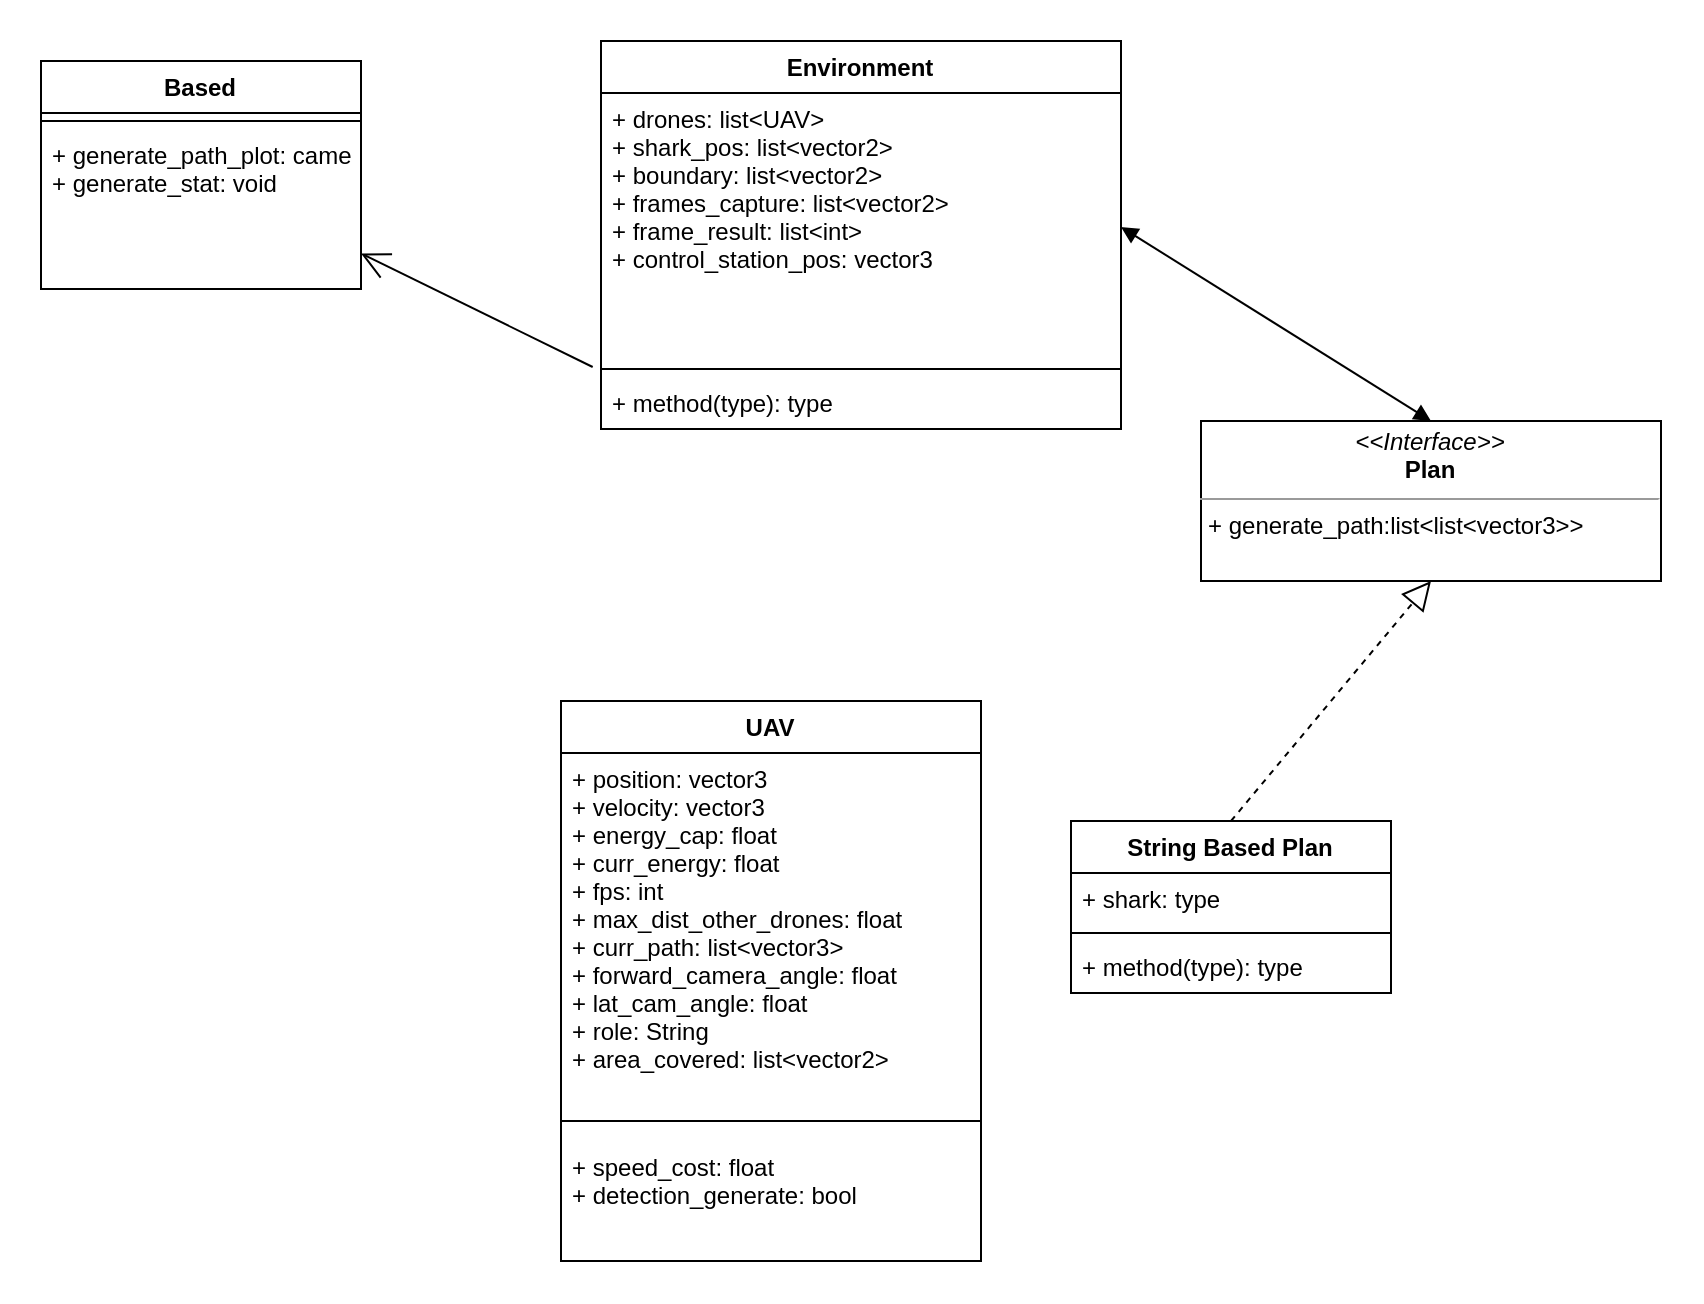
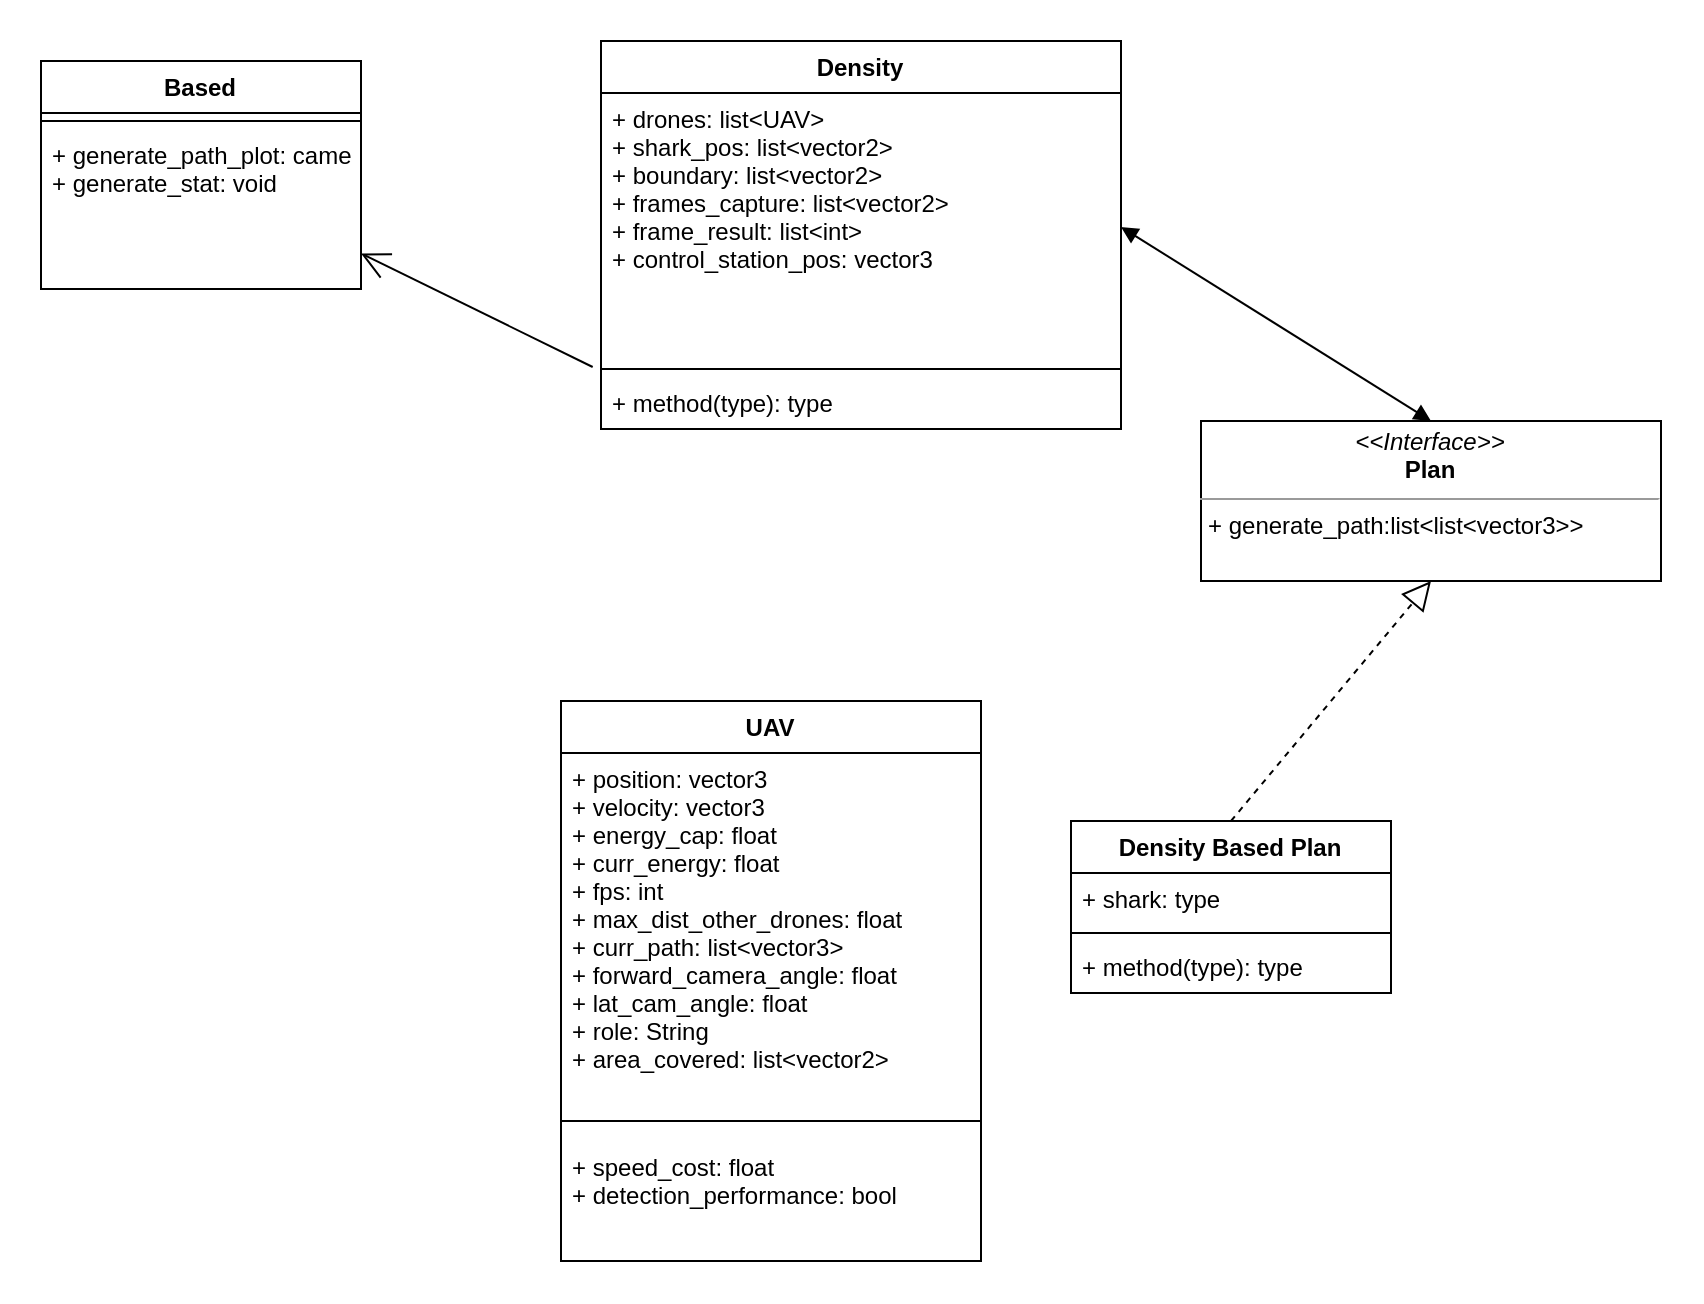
(860, 68) -> (860, 68)
(1230, 848) -> (1230, 848)
(687, 1168) -> (687, 1168)
